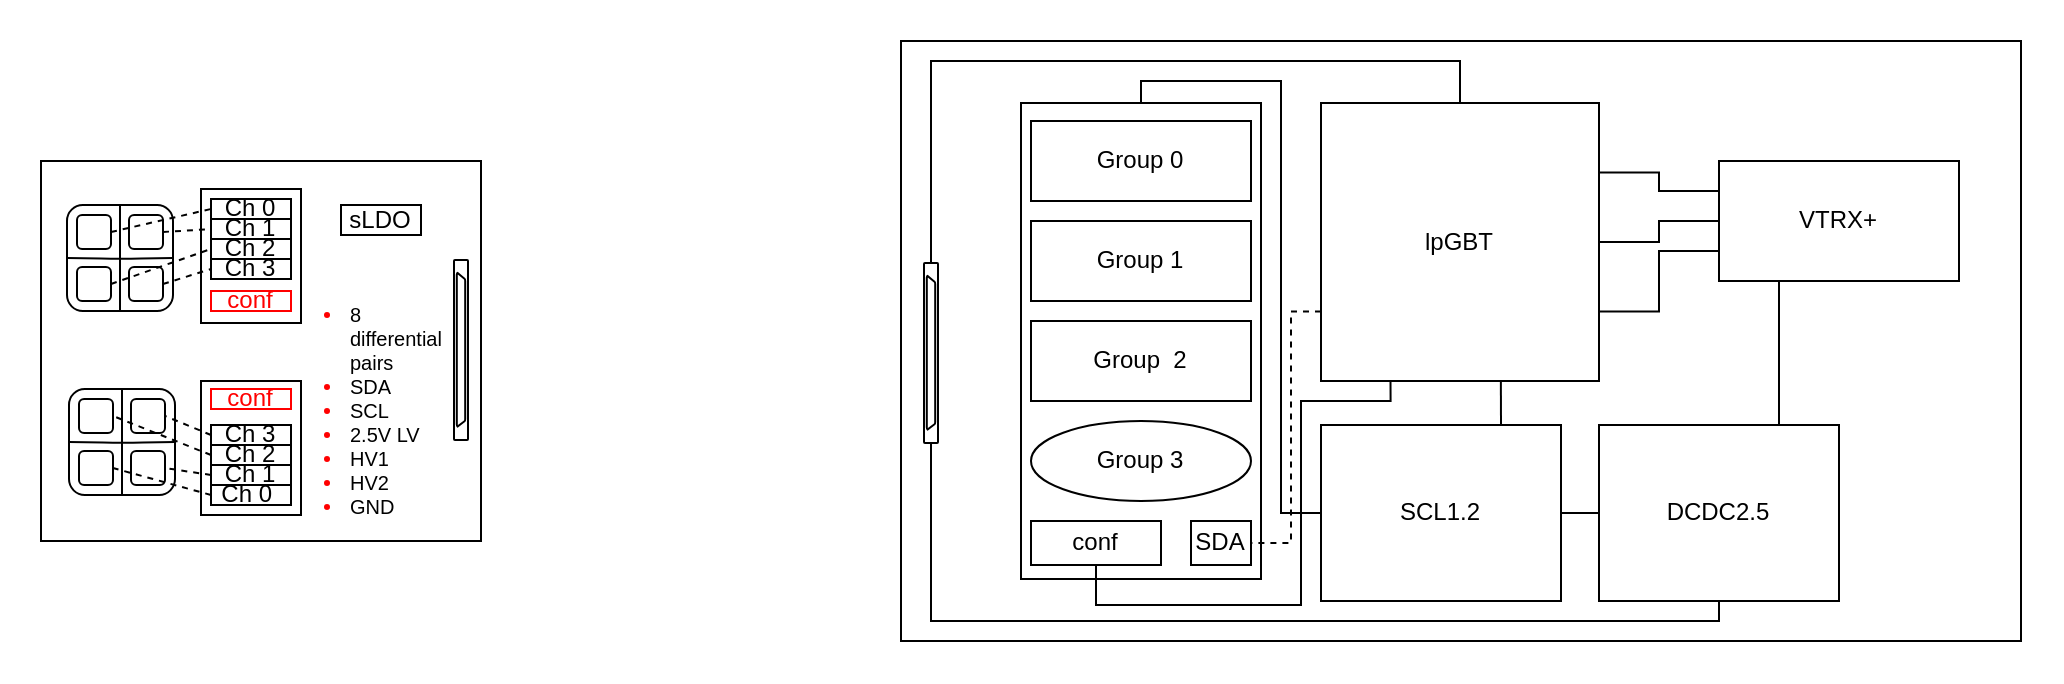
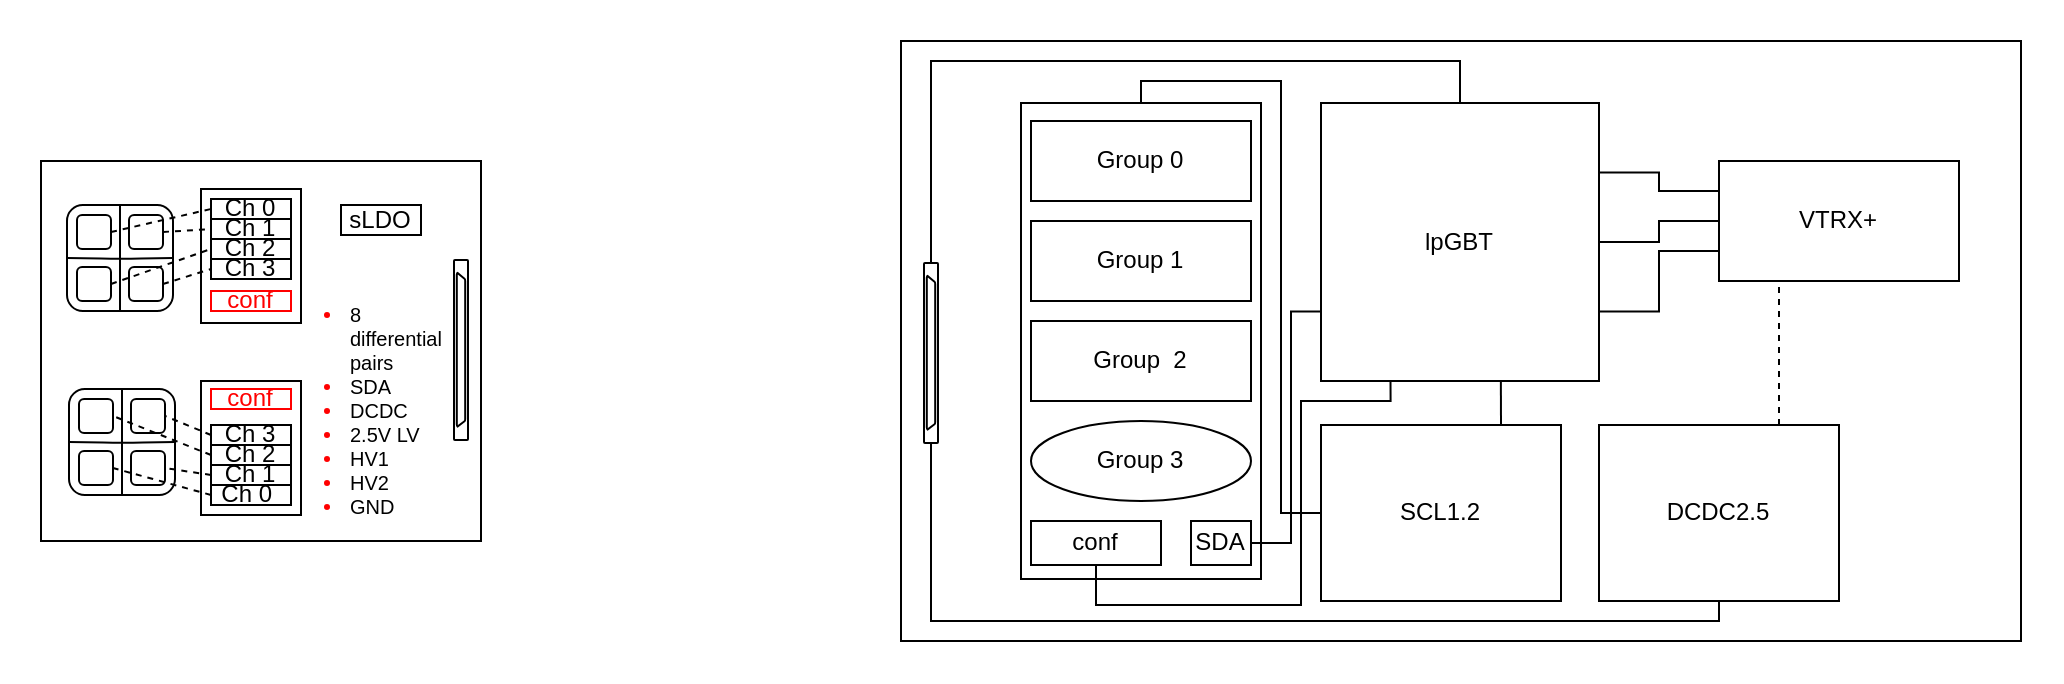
(1779, 351) -> (1779, 351)
(363, 400) -> (363, 400)
(1291, 435) -> (1291, 435)
(1580, 513) -> none
